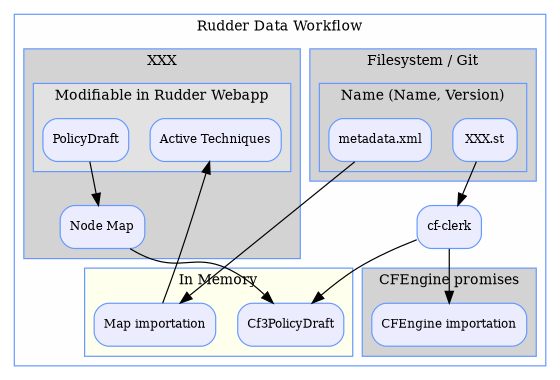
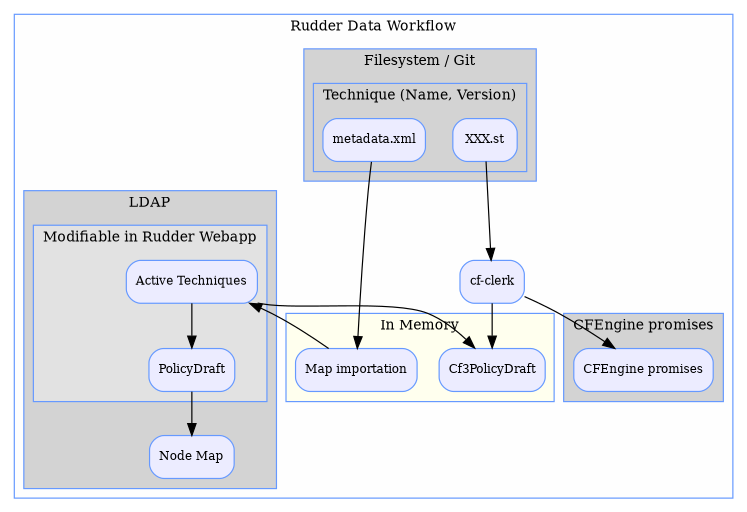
(162, 61) -> (150, 203)
(423, 96) -> (420, 96)
(200, 262) -> (372, 306)
none -> (192, 320)
(449, 325) -> (644, 370)
